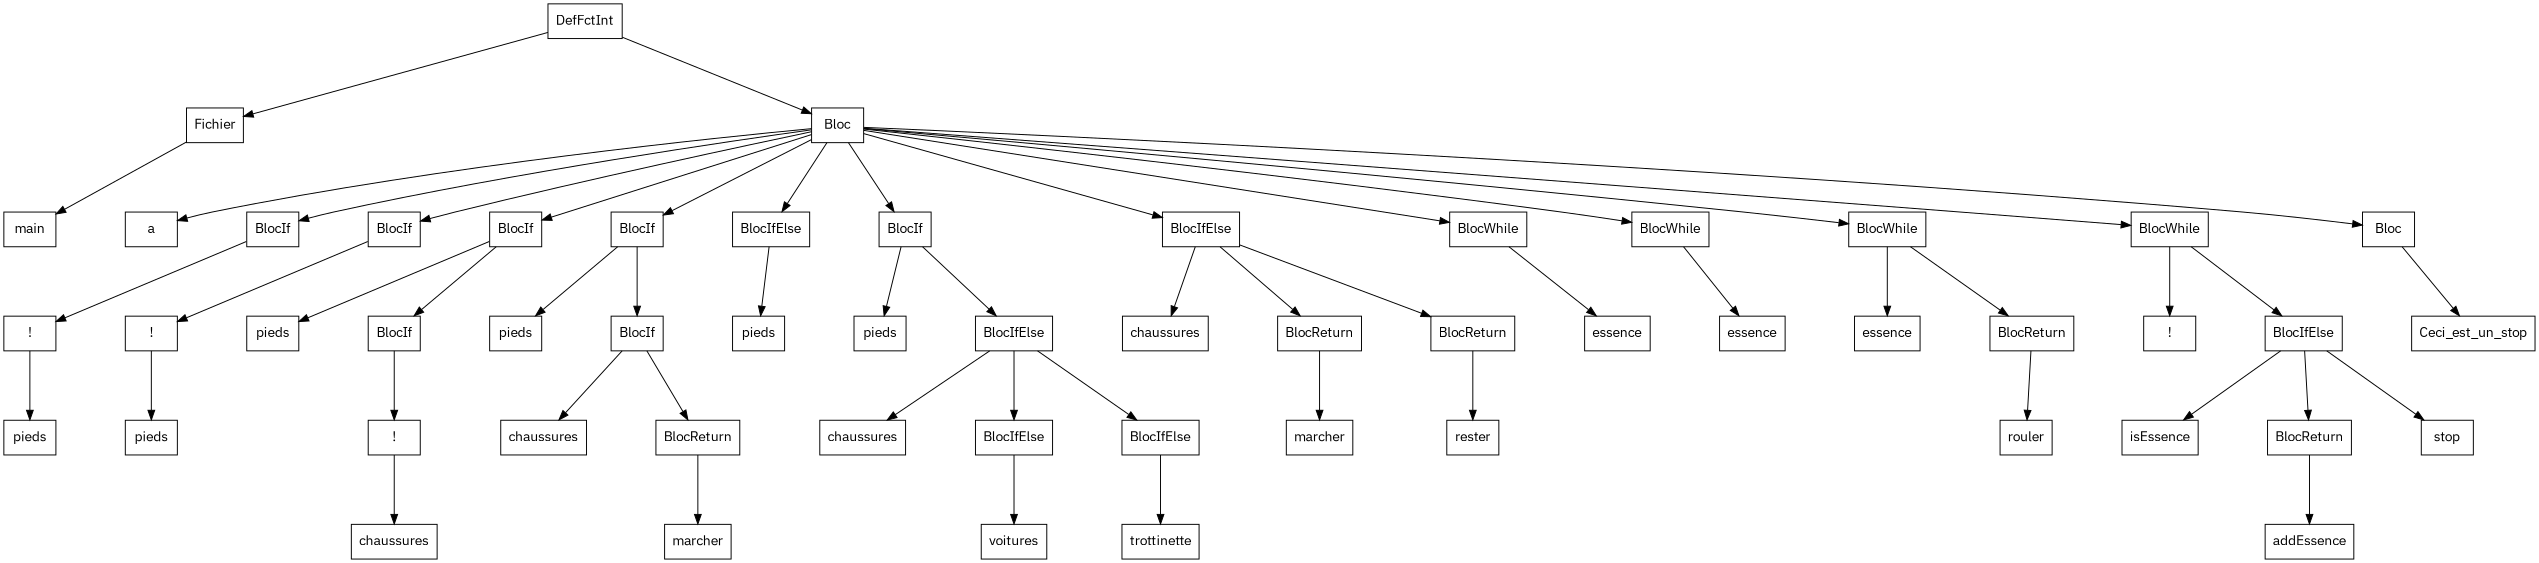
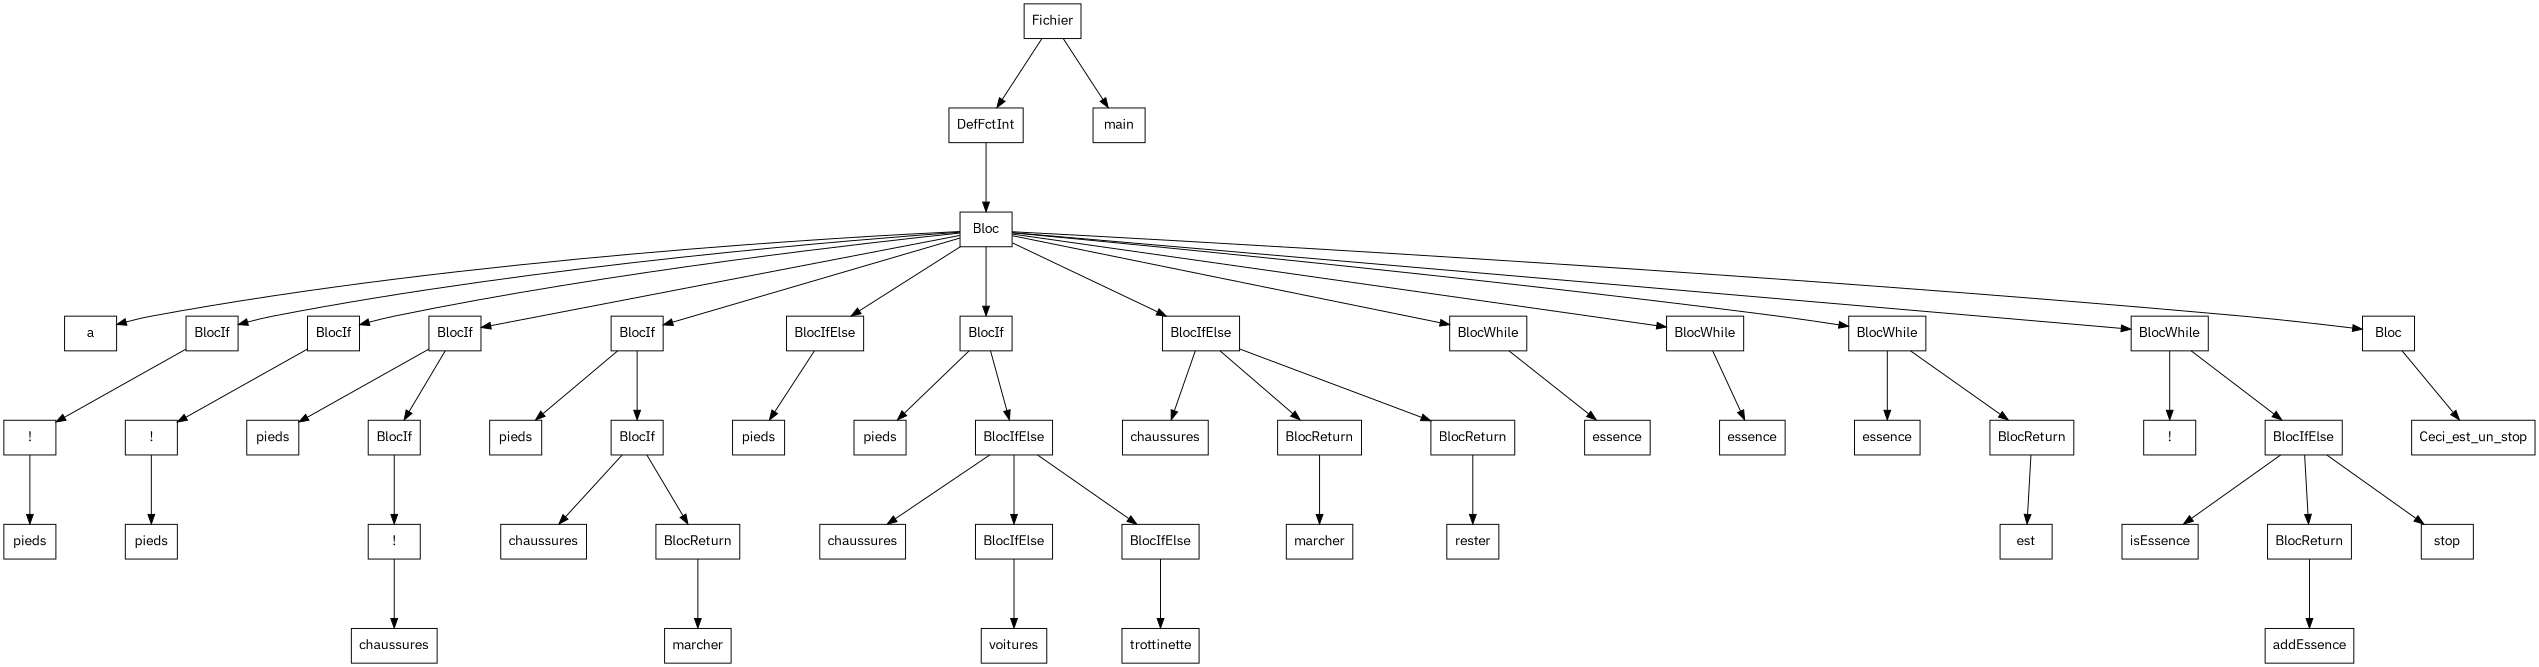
(400, 73) -> (1022, 69)
(2026, 438) -> (2026, 542)
